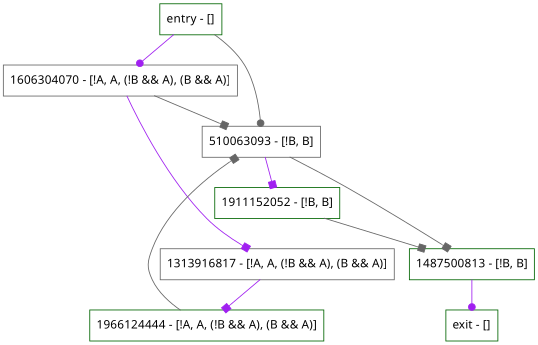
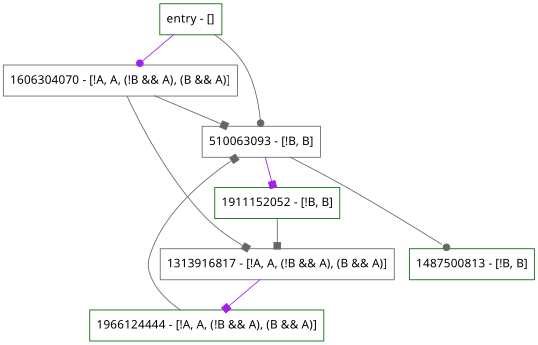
(174, 179) -> (174, 179)
(367, 199) -> (367, 199)
(370, 232) -> (277, 229)
(472, 325) -> none
